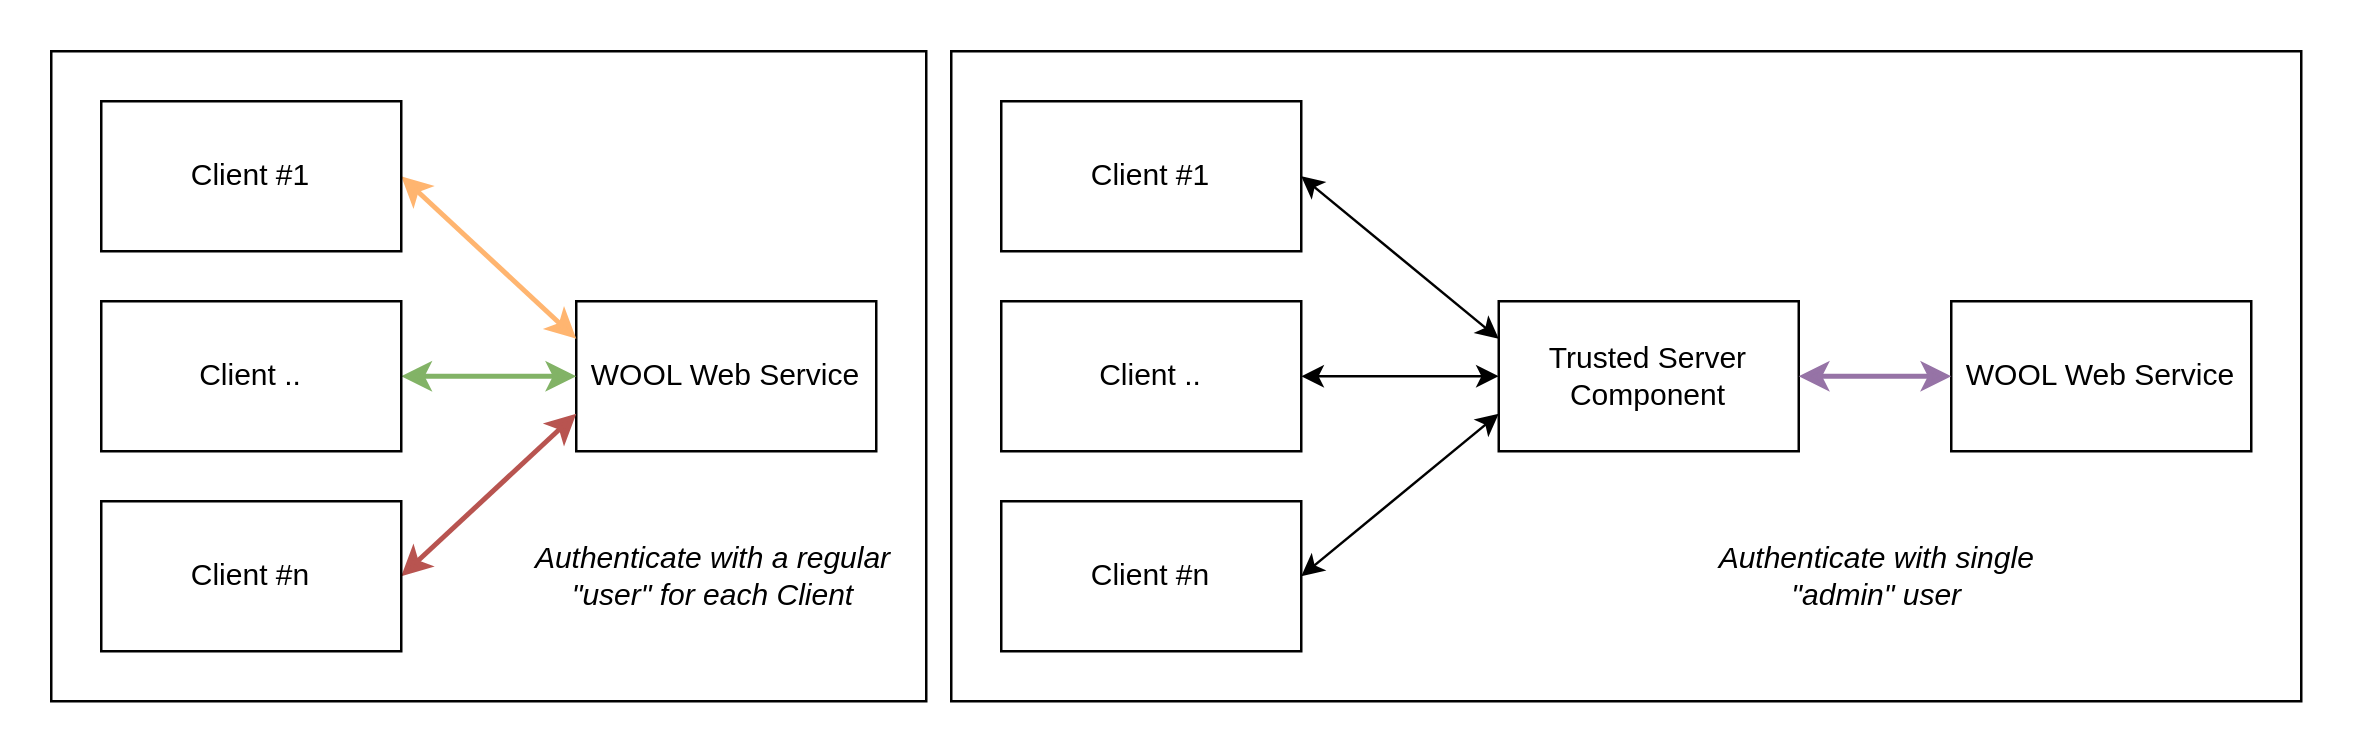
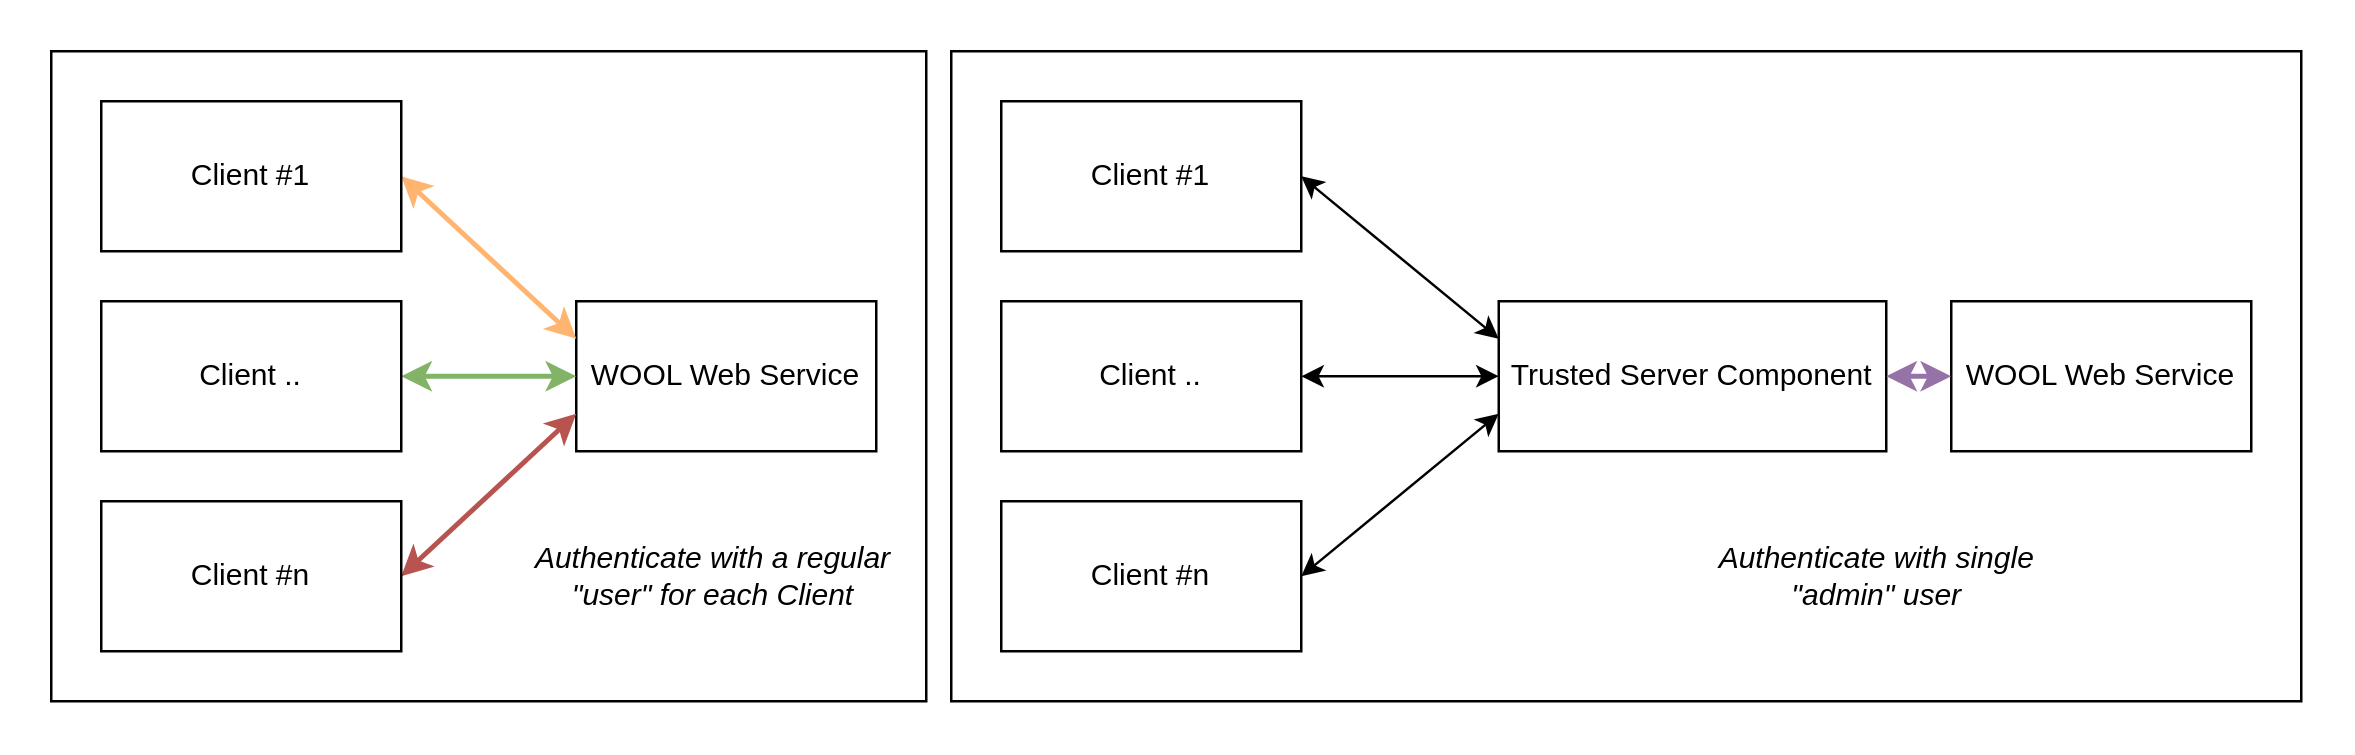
(1649, 376) -> (1693, 376)
